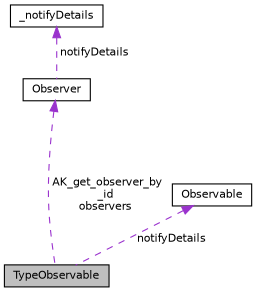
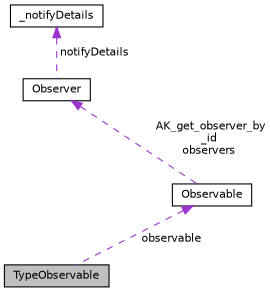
(48, 188) -> (139, 145)
(170, 239) -> (170, 239)
